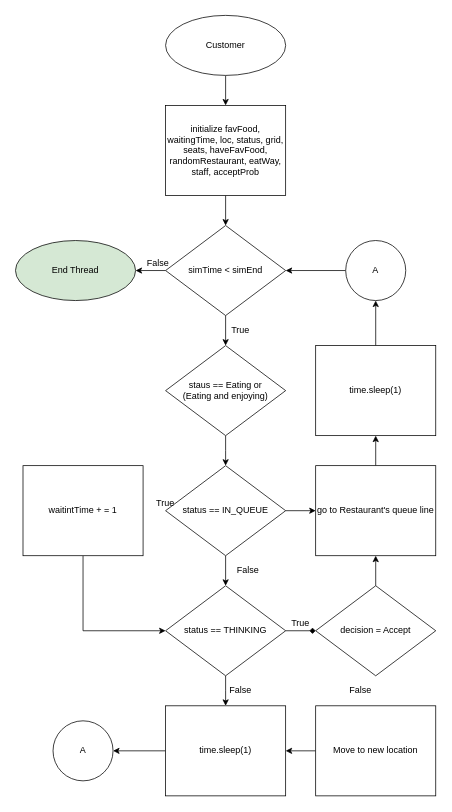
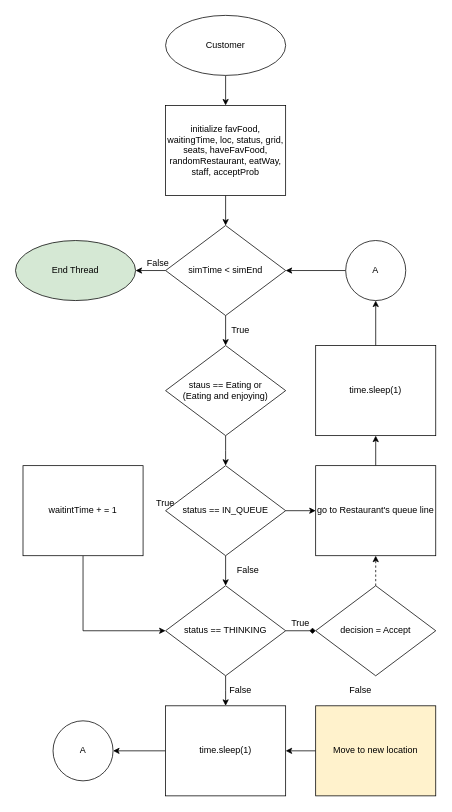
(375, 573) -> (375, 573)
(375, 750) -> (375, 750)
